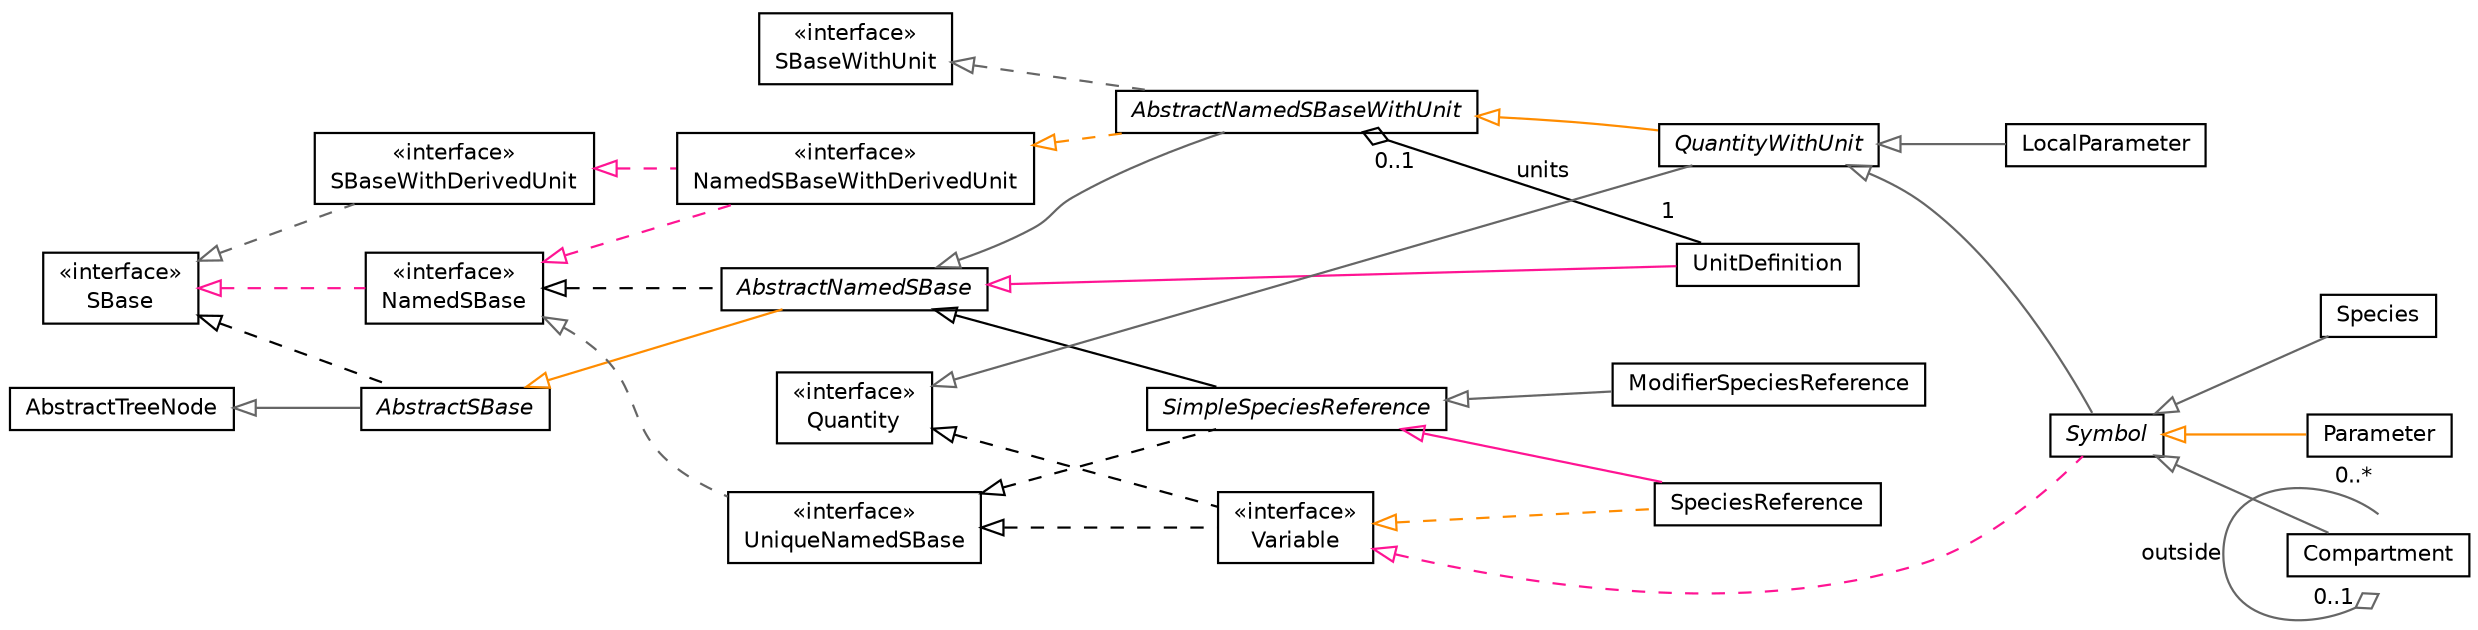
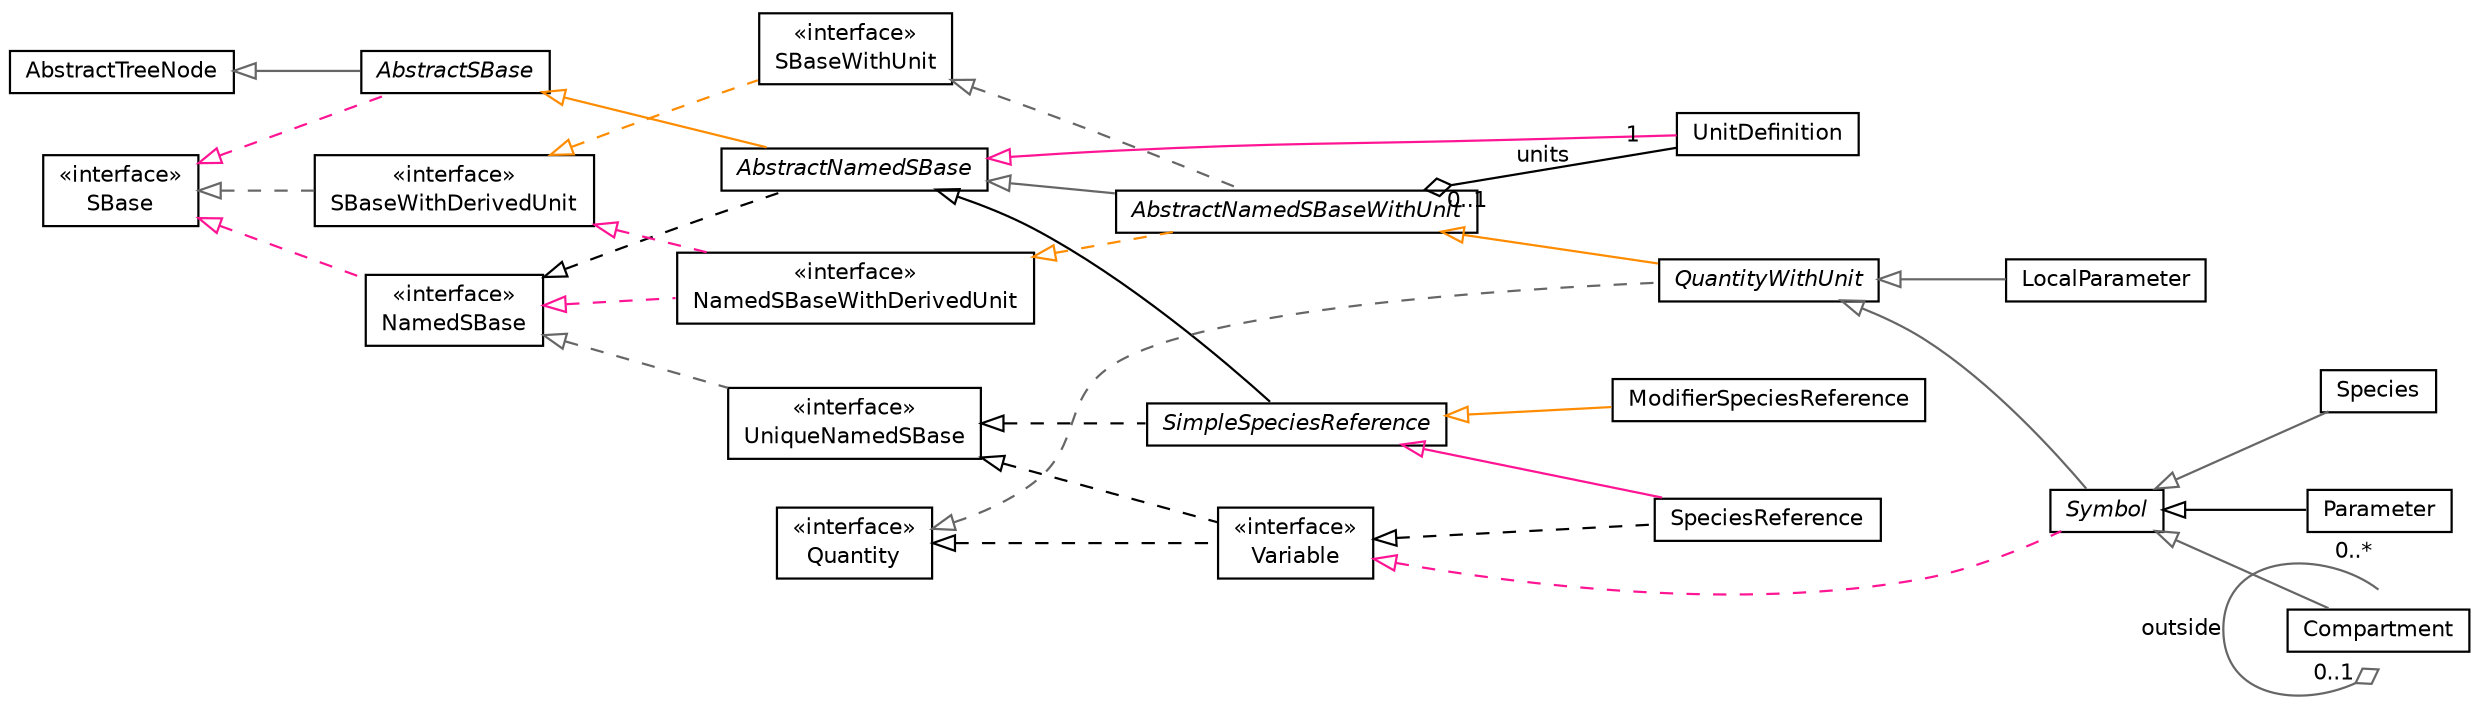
none -> (674, 109)
(1379, 256) -> (1266, 319)
(306, 355) -> (306, 124)
(1540, 395) -> (1540, 411)
(2246, 434) -> (2246, 510)
(1525, 516) -> (1525, 531)
